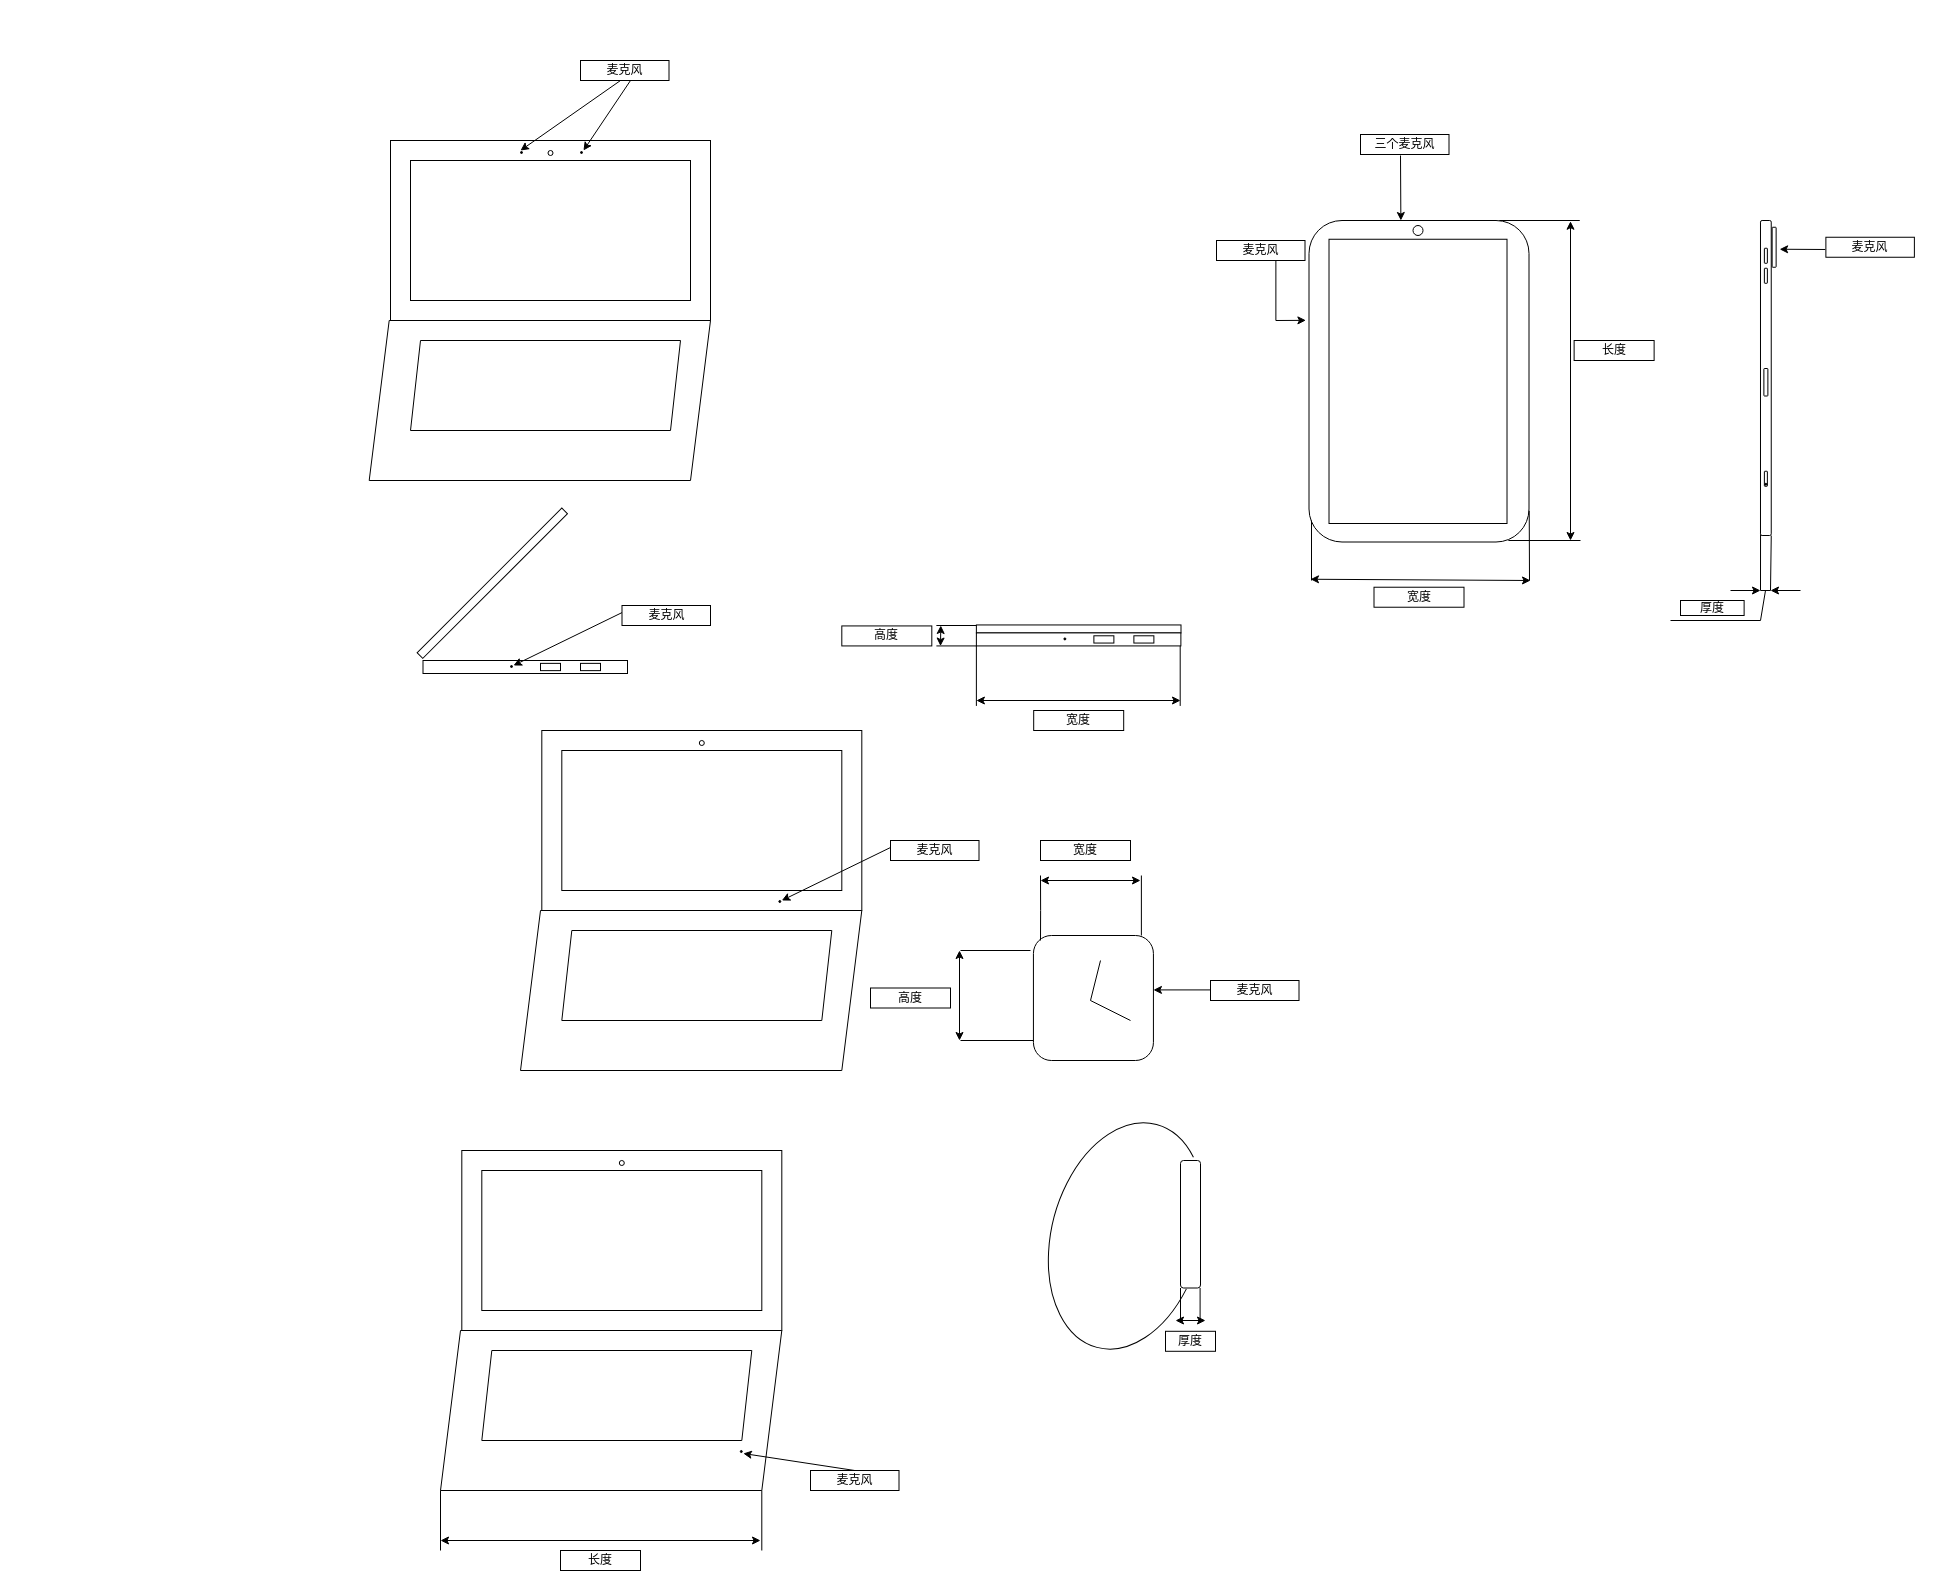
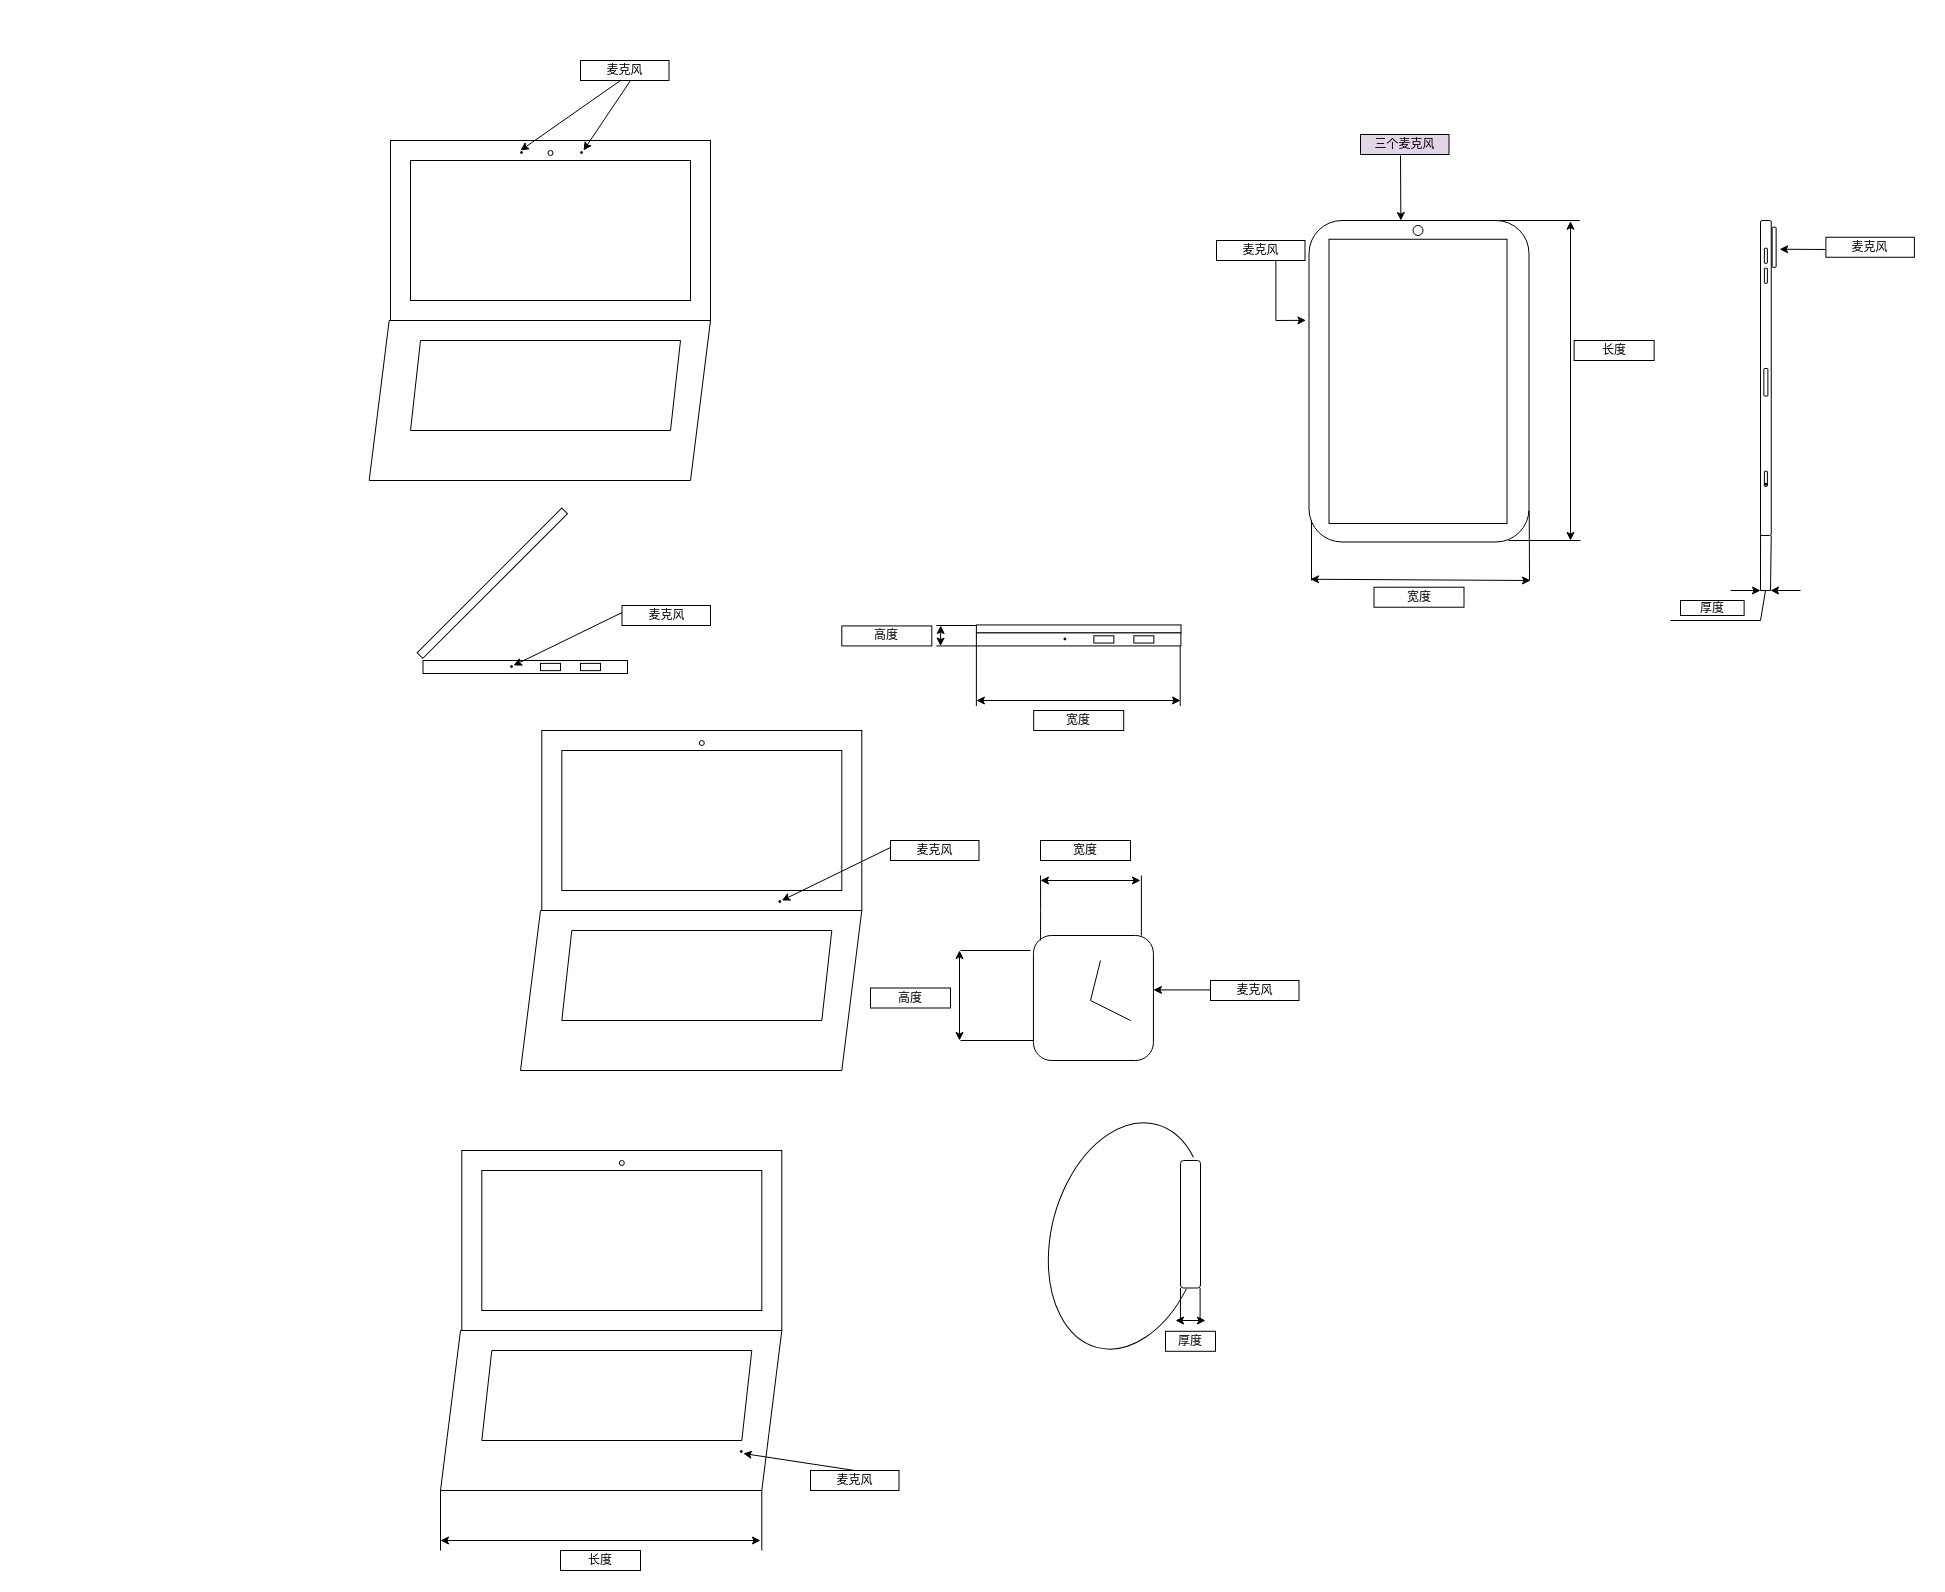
(1405, 145) -> (1405, 145)
